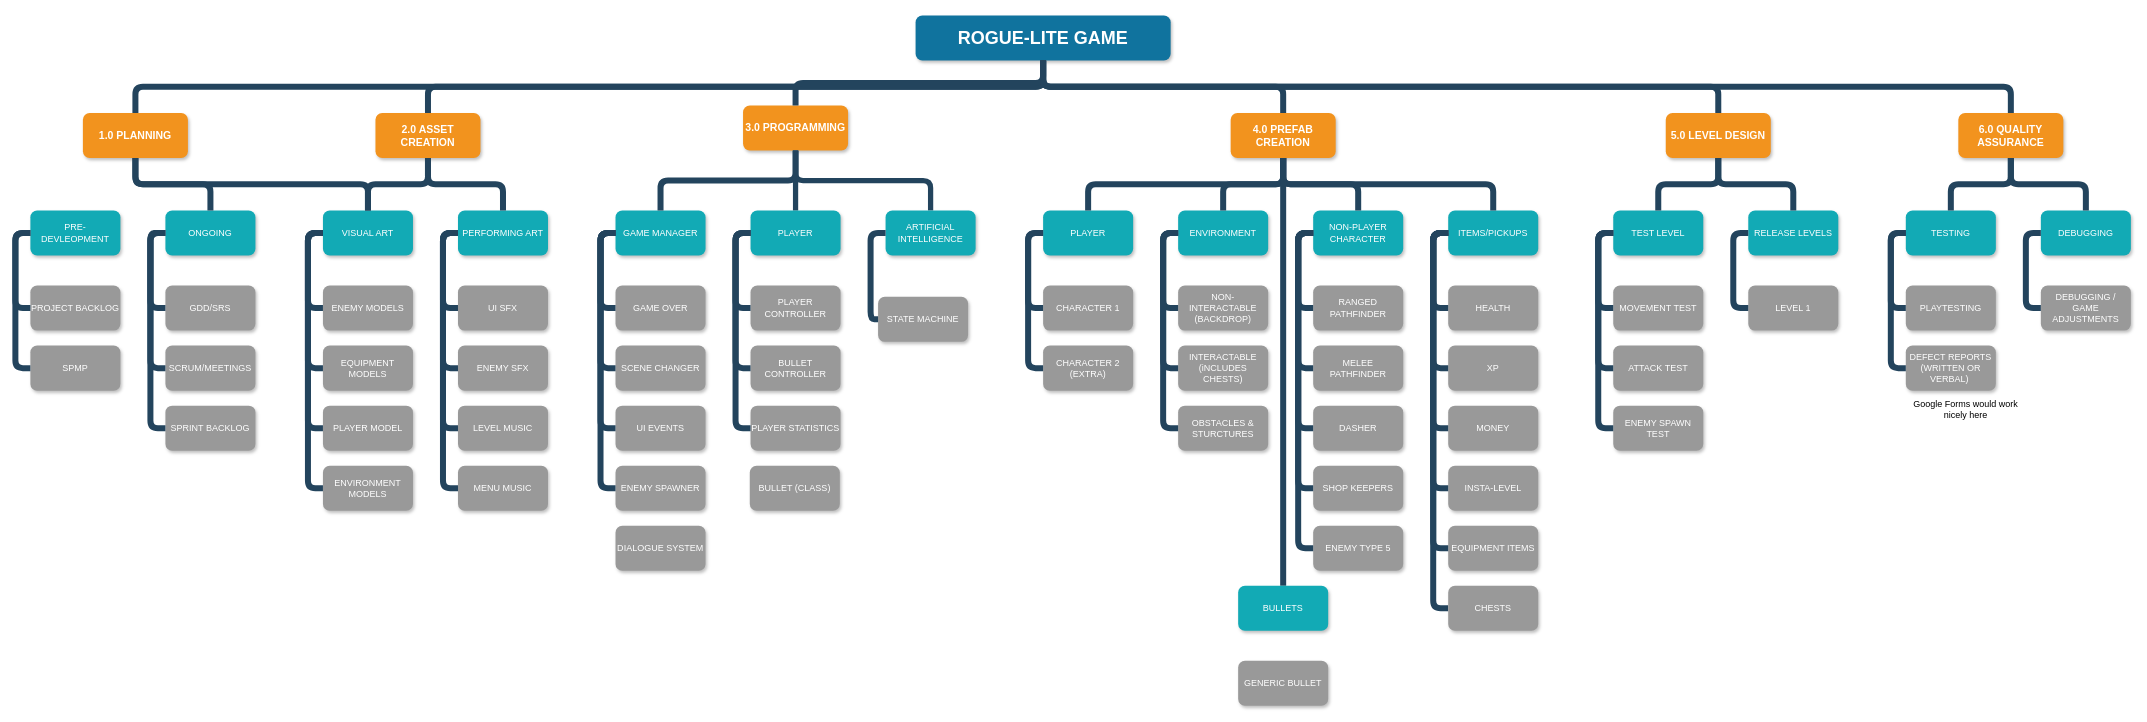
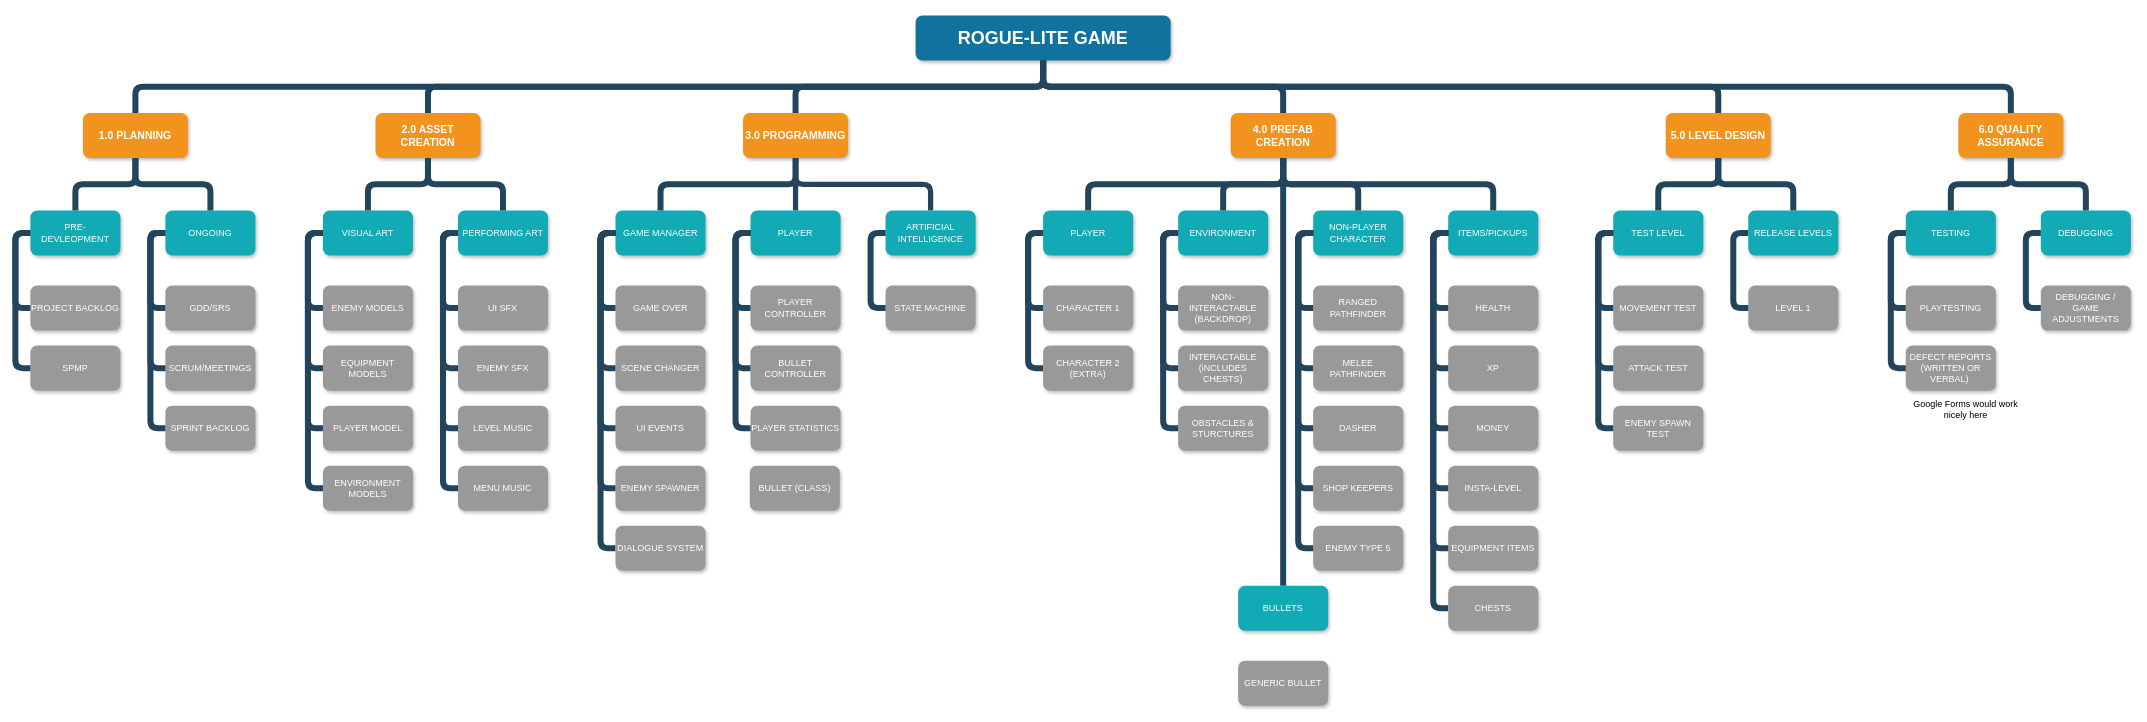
(795, 128) -> (795, 135)
(287, 184) -> (95, 184)
(923, 319) -> (930, 308)
none -> (600, 522)
